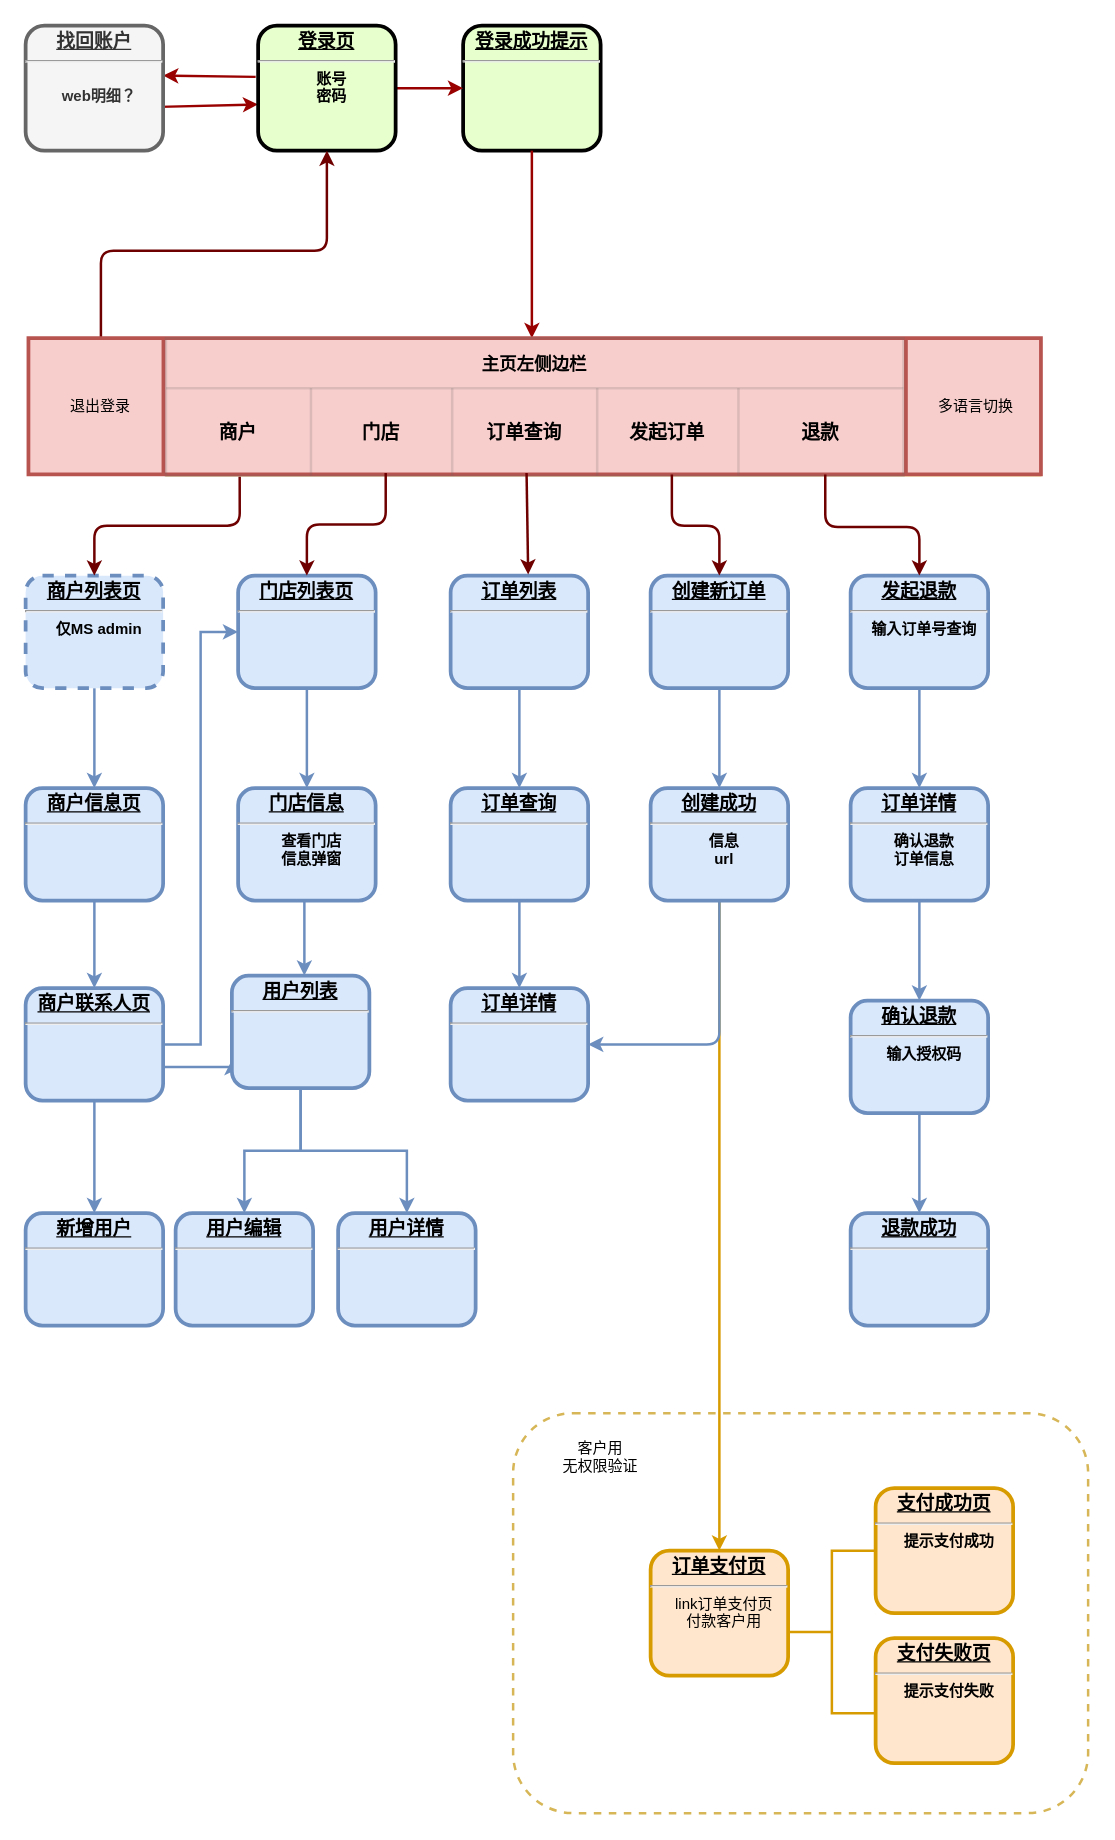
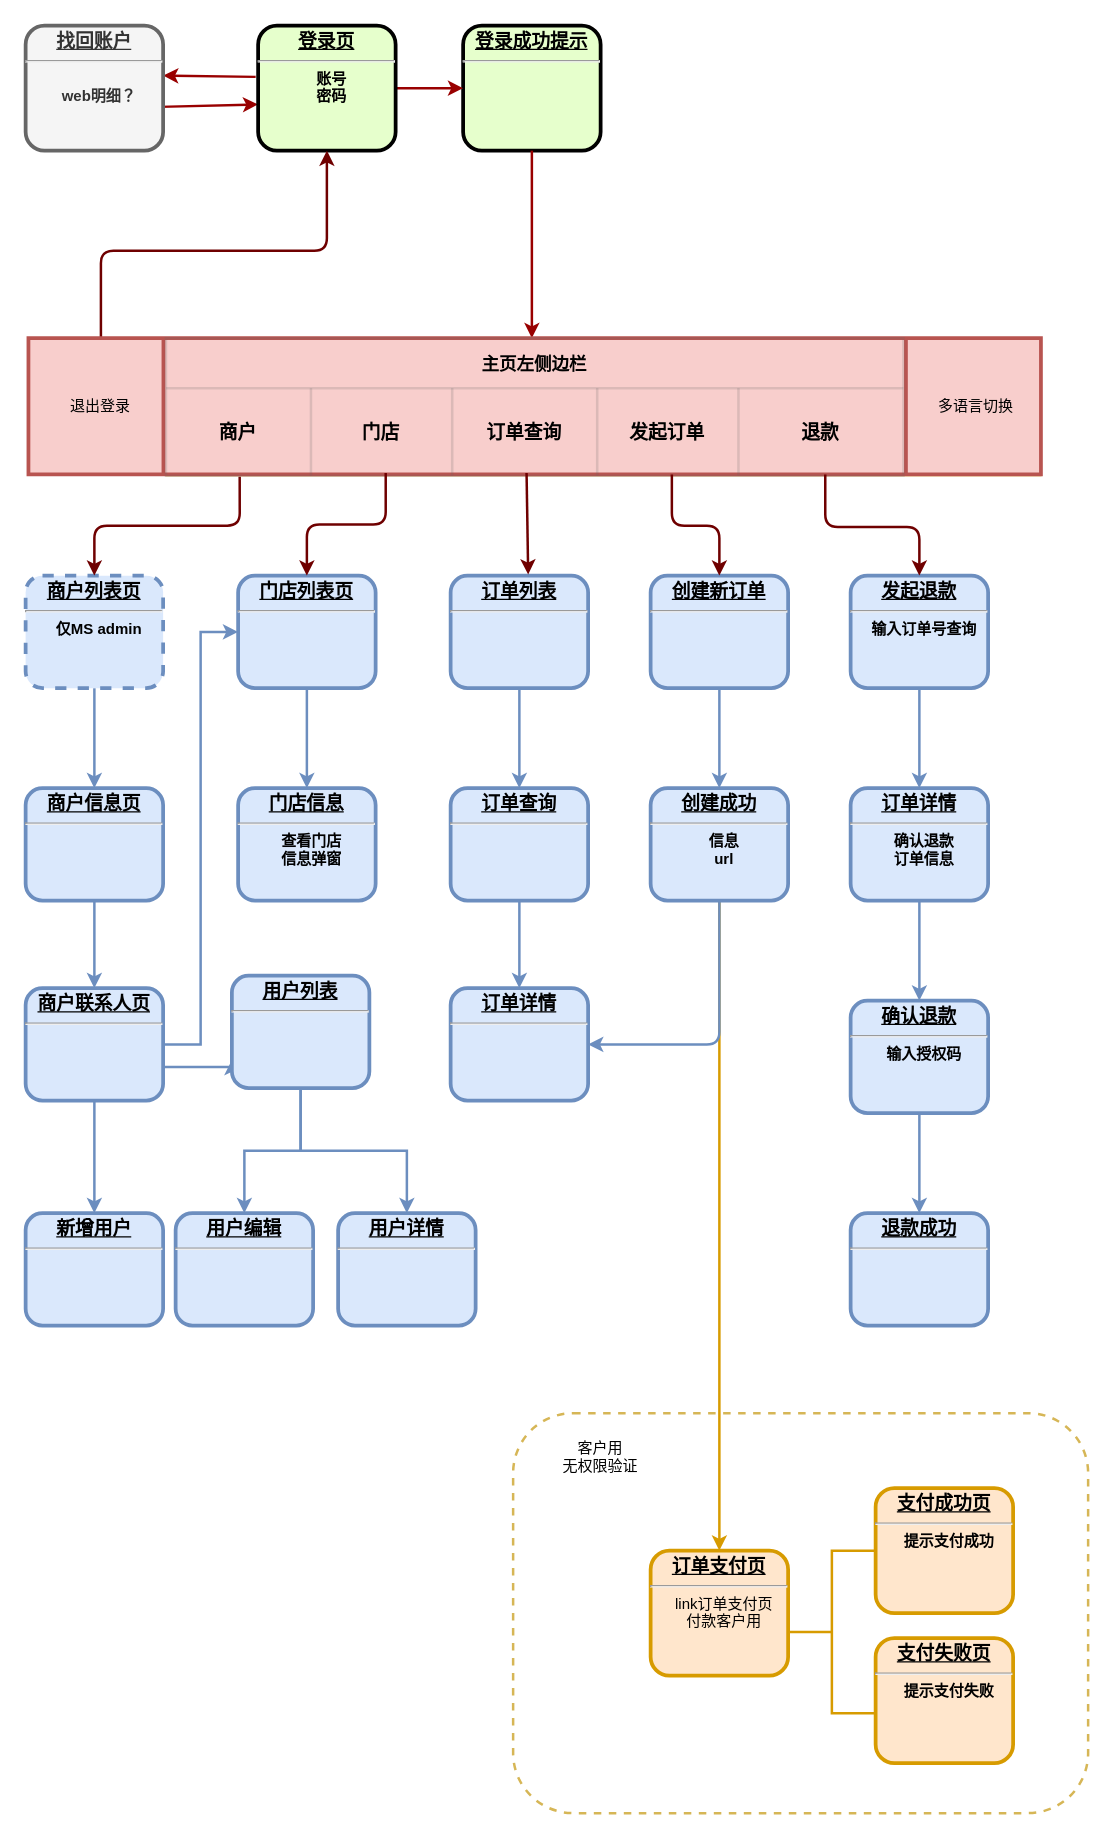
(304, 933) -> none
